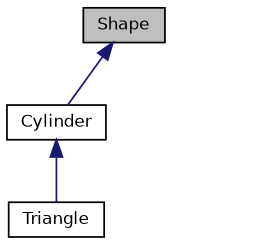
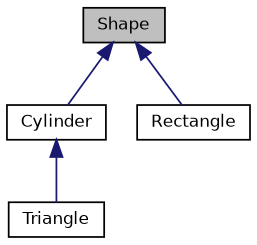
none -> (194, 122)
